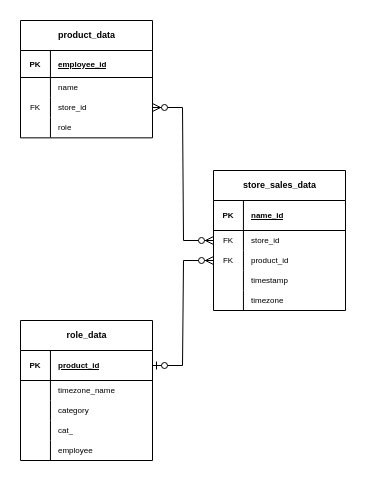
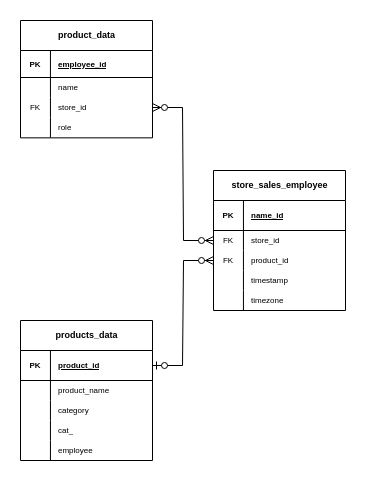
(280, 186) -> (280, 186)
(87, 336) -> (87, 336)
(87, 391) -> (85, 391)
